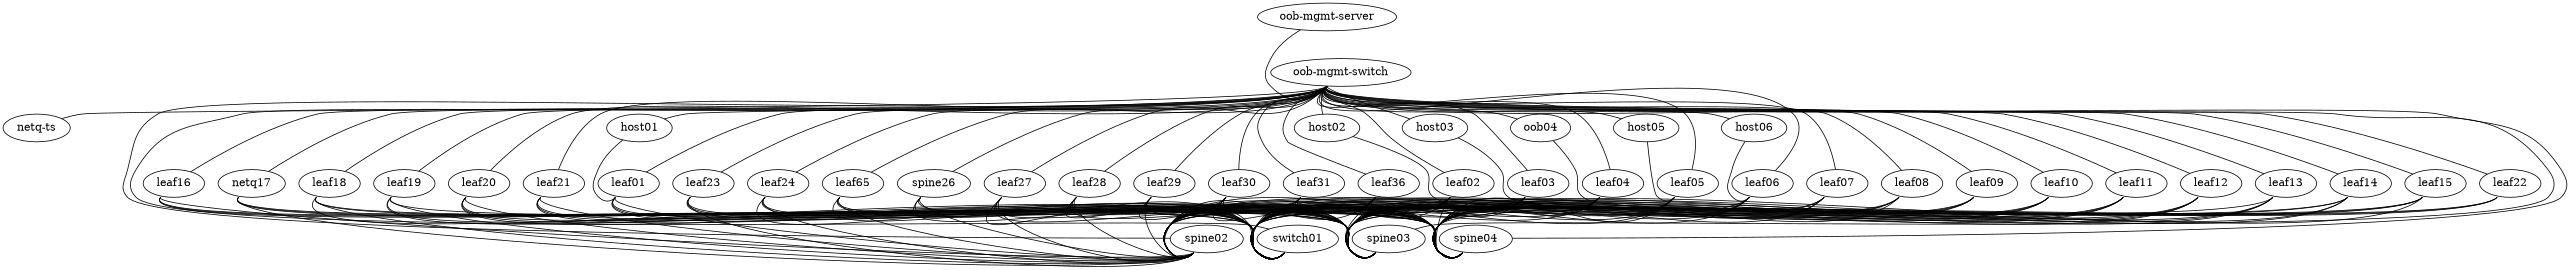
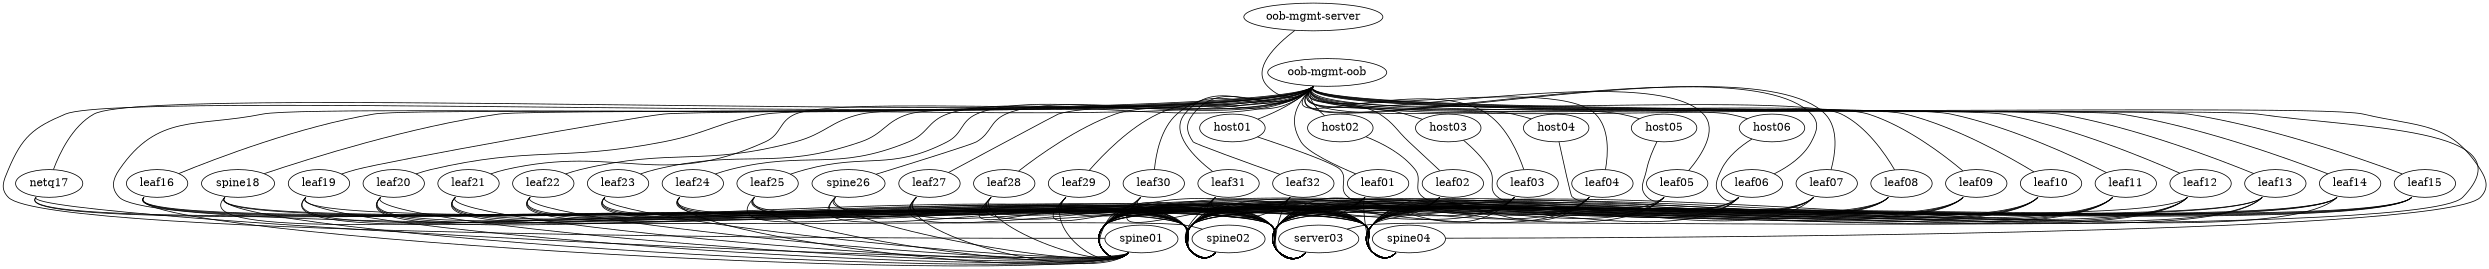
(1341, 72) -> (1327, 72)
(37, 128) -> none
(1541, 128) -> (1556, 128)
(330, 183) -> (238, 183)
(853, 183) -> (768, 183)
(1389, 183) -> (1303, 183)
none -> (882, 212)
(862, 213) -> none
(1298, 239) -> (1141, 239)
(1389, 239) -> (1319, 239)
